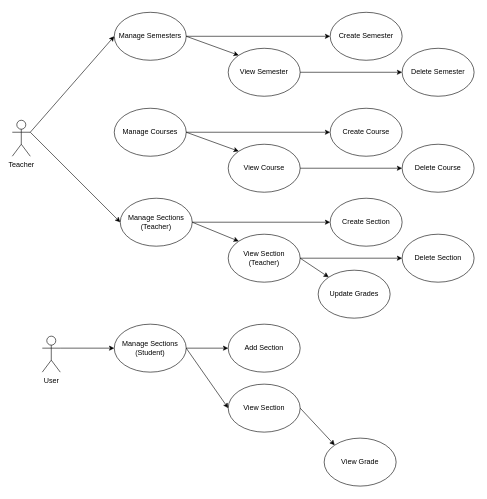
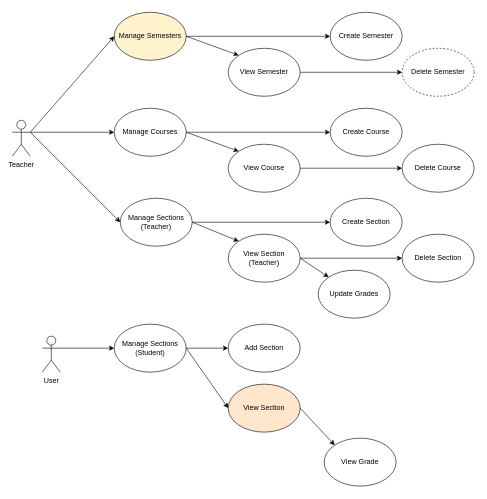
(150, 36) -> (150, 36)
(438, 72) -> (438, 72)
none -> (108, 132)
(264, 408) -> (264, 408)
